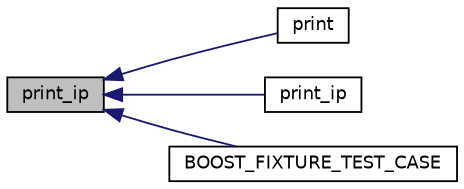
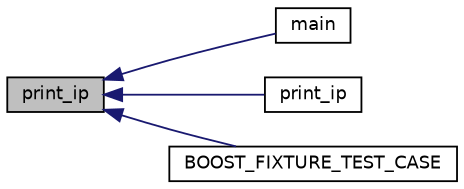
(313, 25) -> (313, 25)
